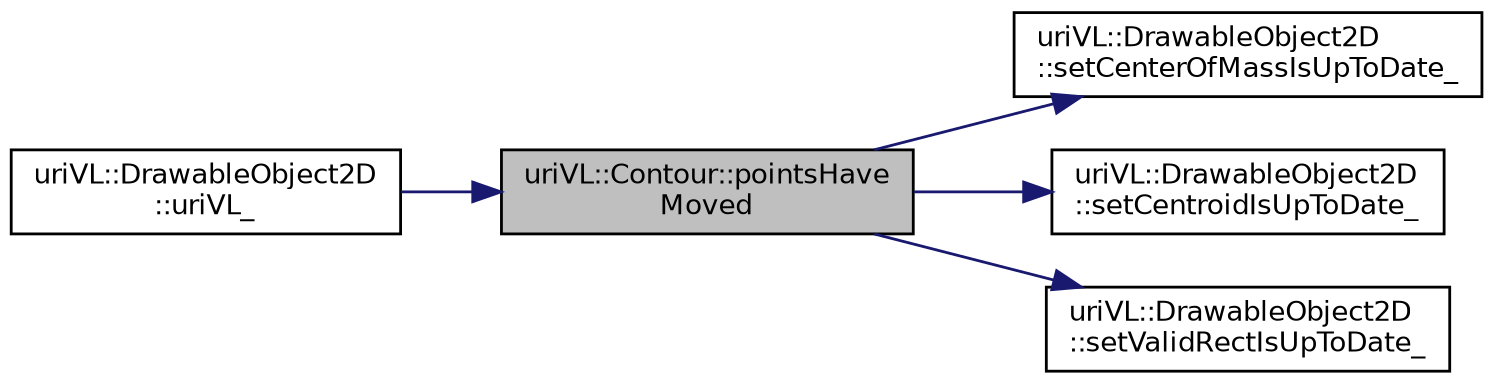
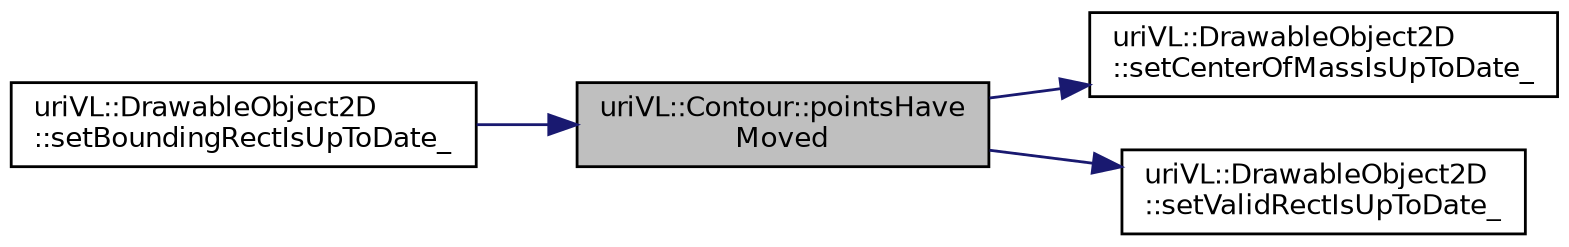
(206, 192) -> (244, 125)
(1248, 192) -> none
